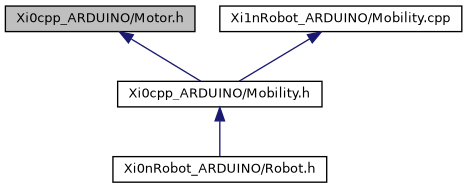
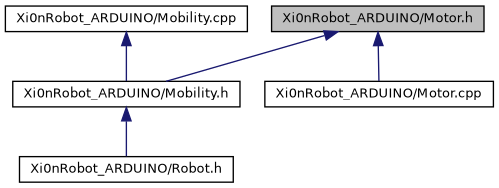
(100, 19) -> (378, 19)
(341, 19) -> (126, 19)
(220, 94) -> (126, 94)
none -> (379, 94)
